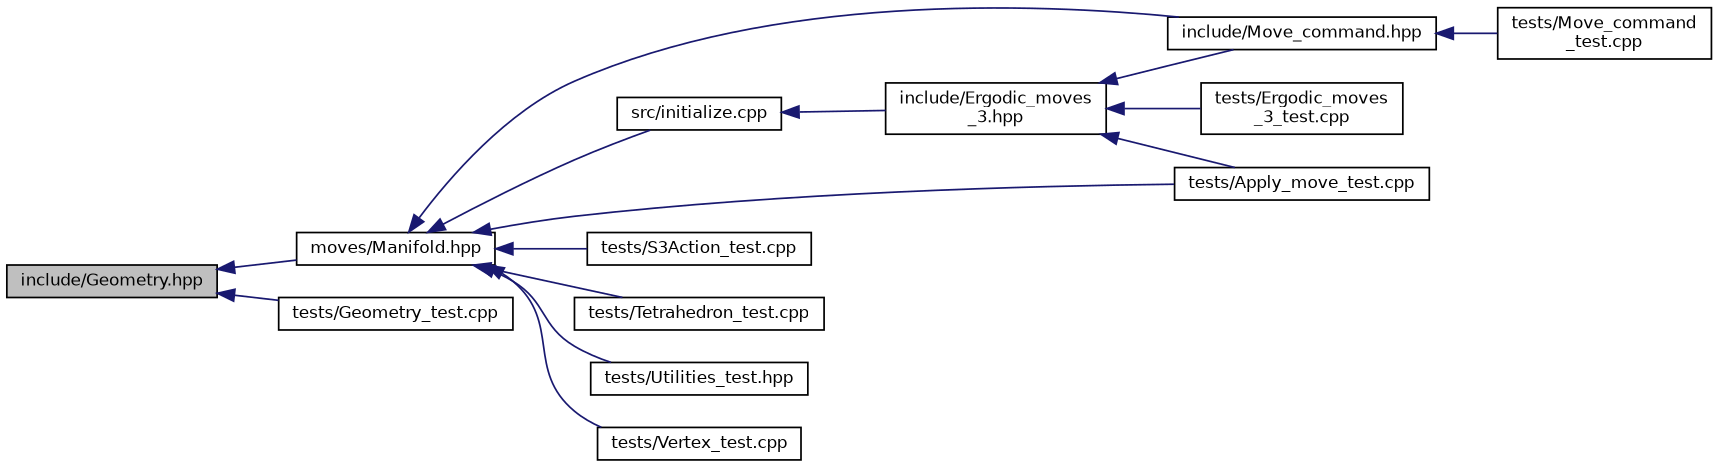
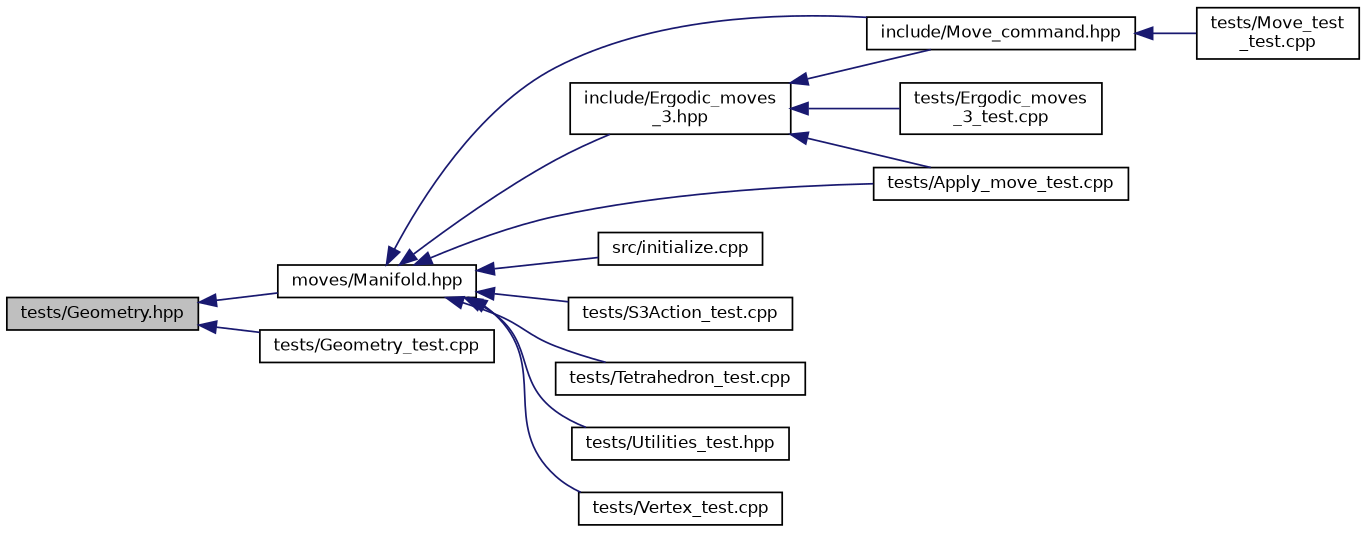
(1605, 33) -> (1278, 33)
(843, 111) -> (508, 188)
(112, 281) -> (103, 314)
